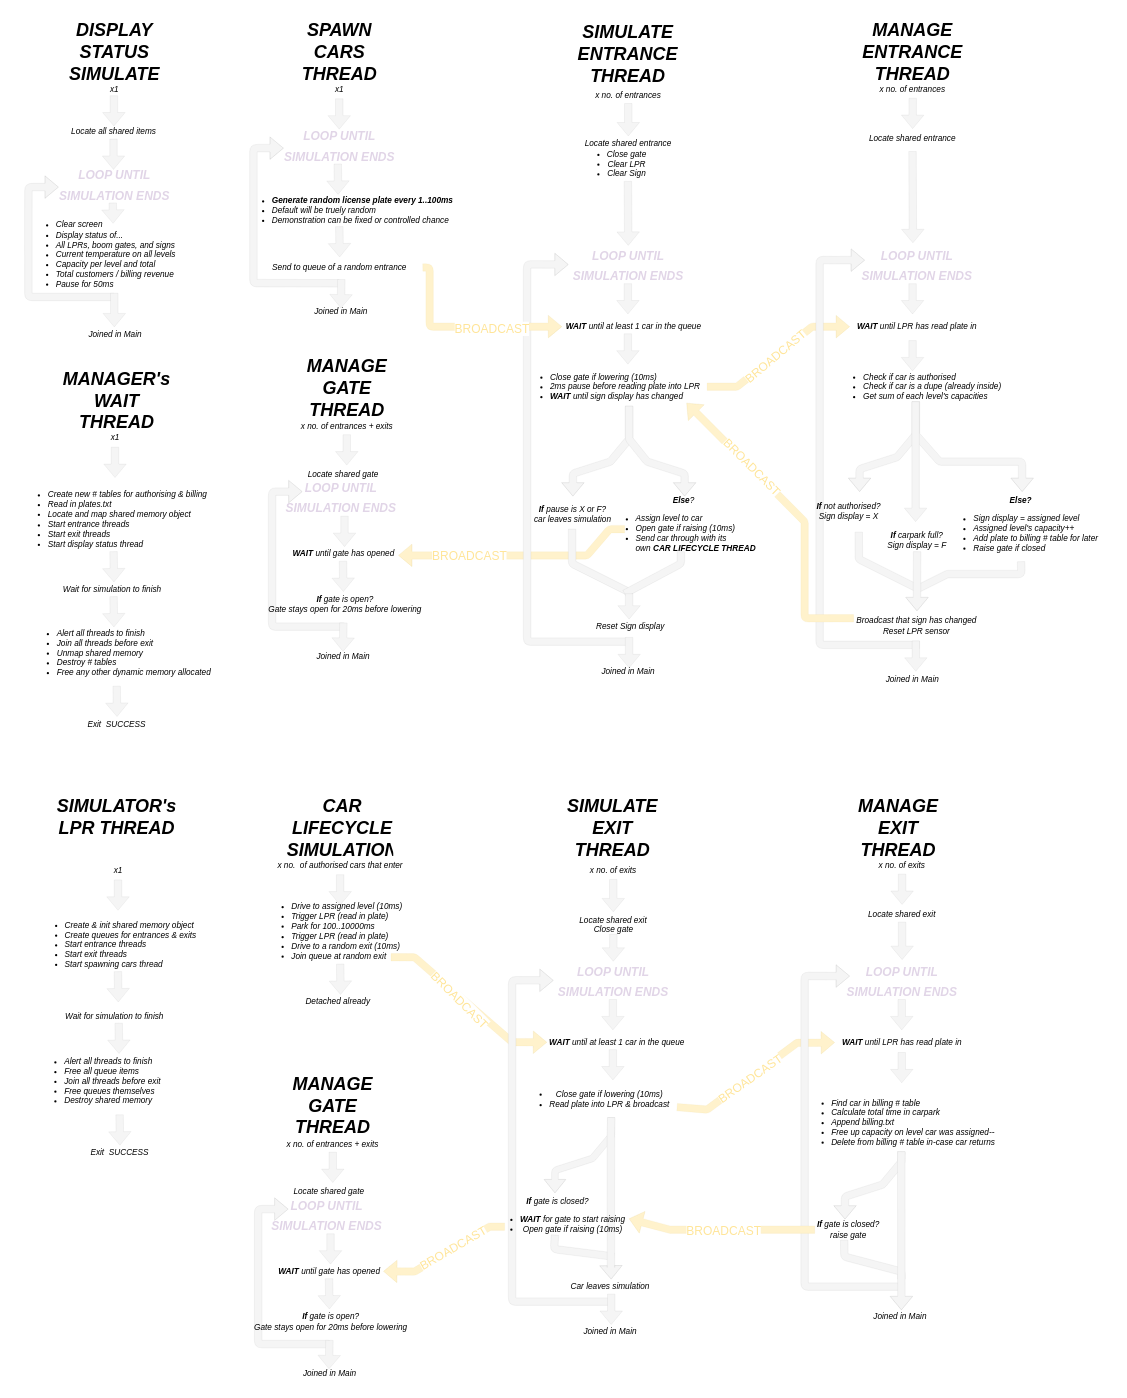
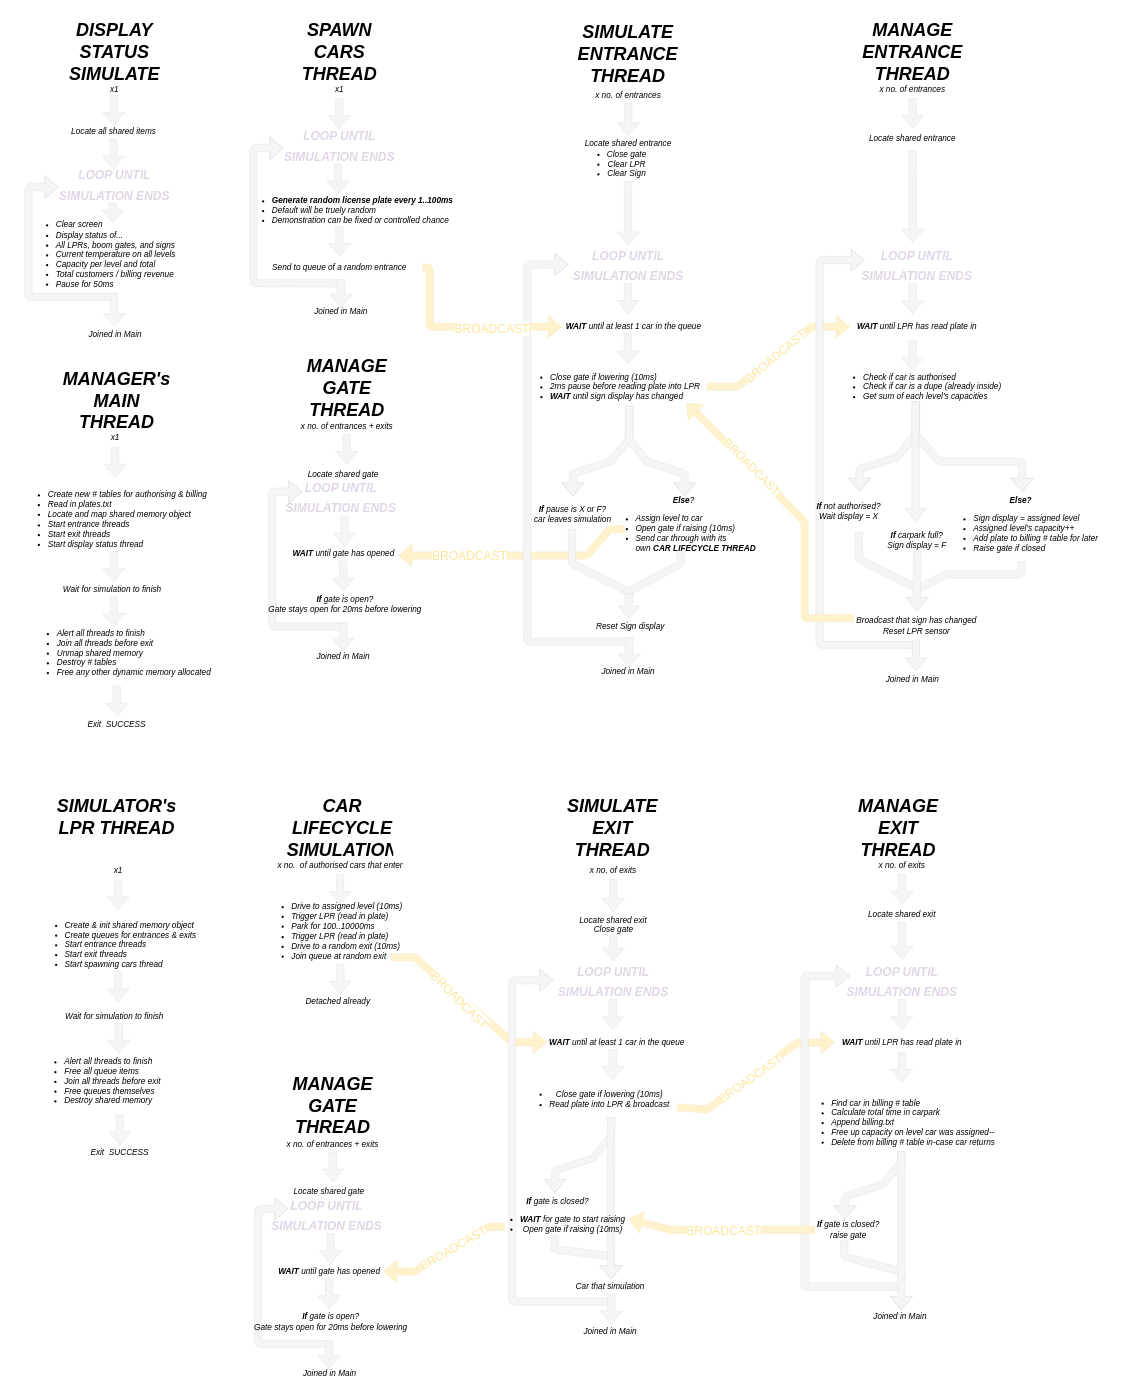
(117, 362) -> (117, 362)
(849, 511) -> (849, 511)
(610, 1287) -> (610, 1287)
